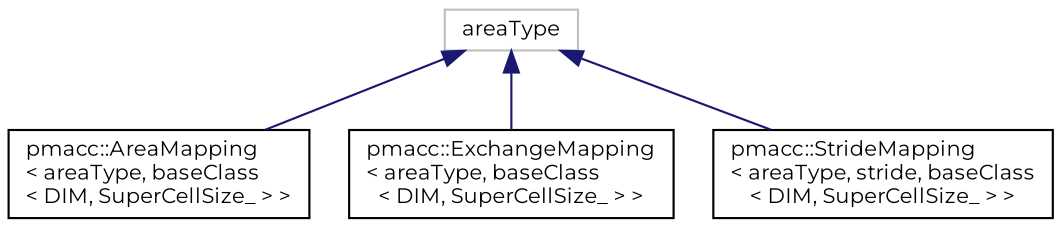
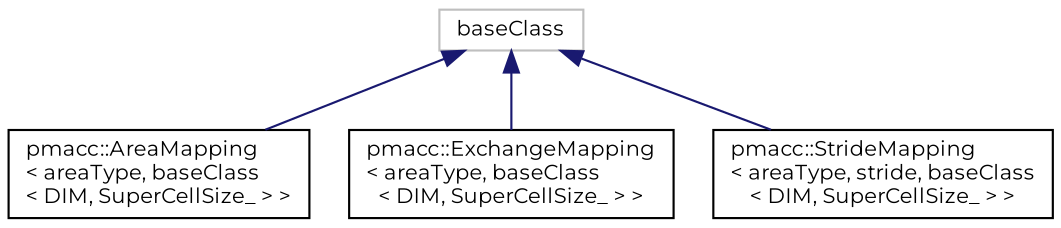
(511, 30) -> (511, 30)
